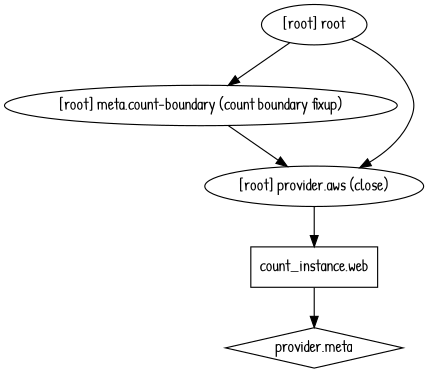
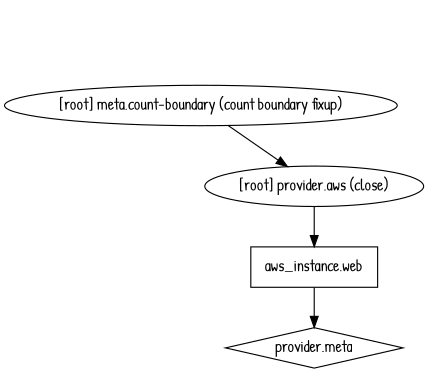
(314, 25) -> none
(314, 267) -> (314, 267)
